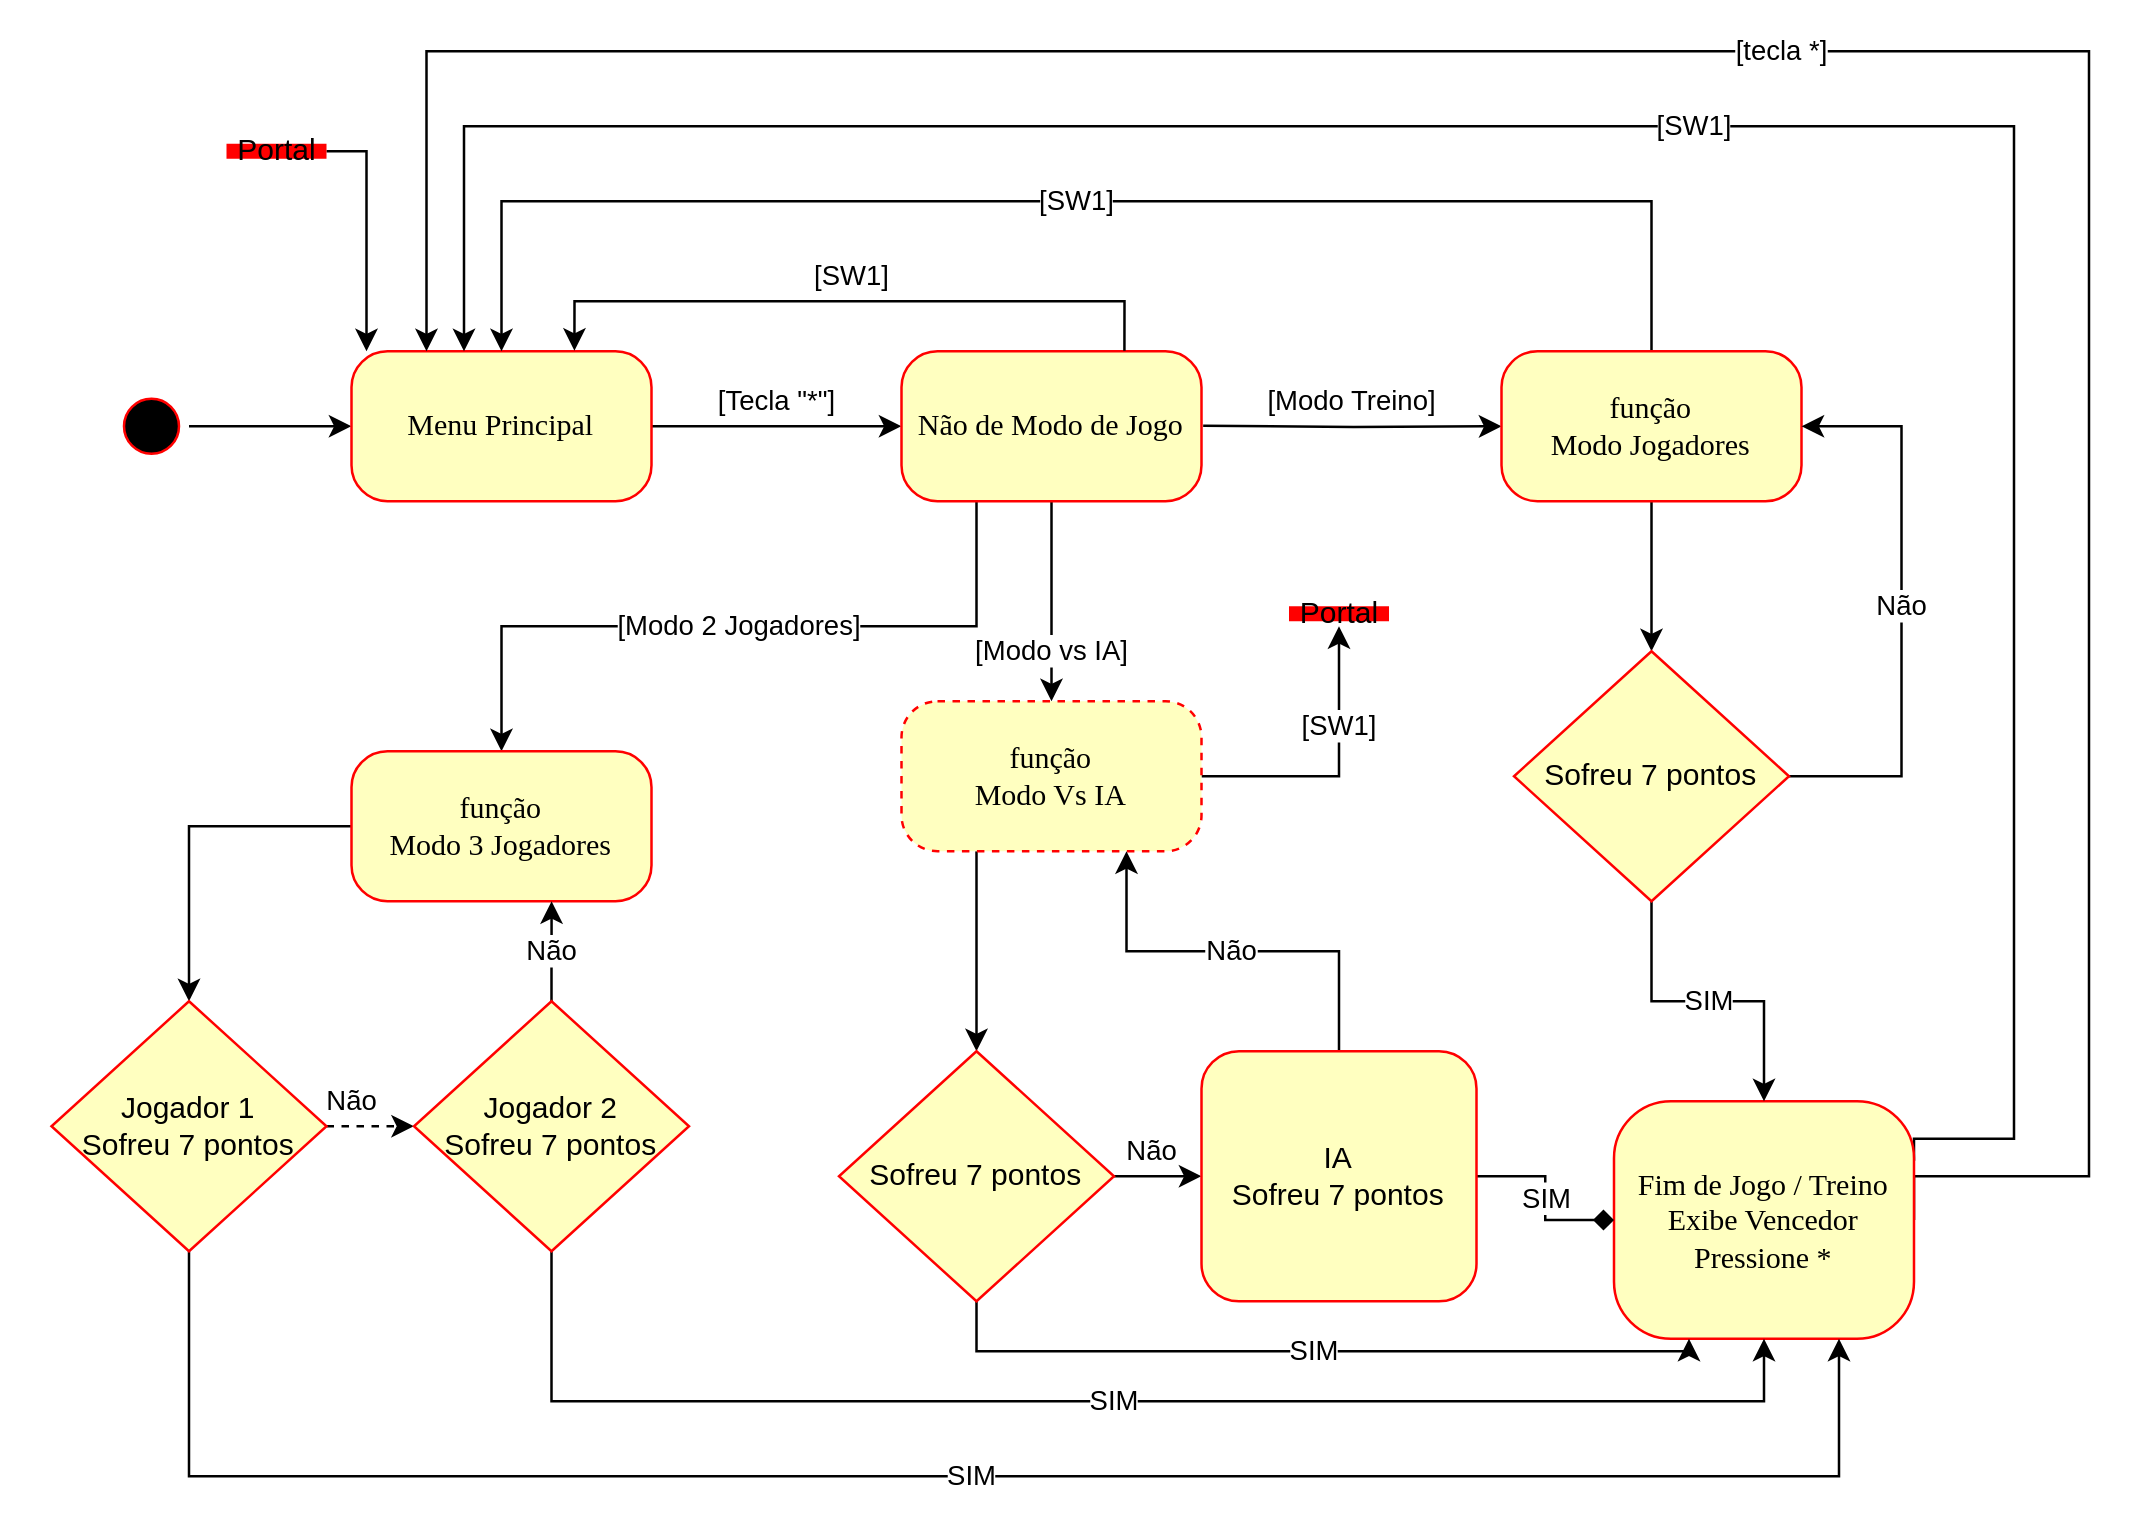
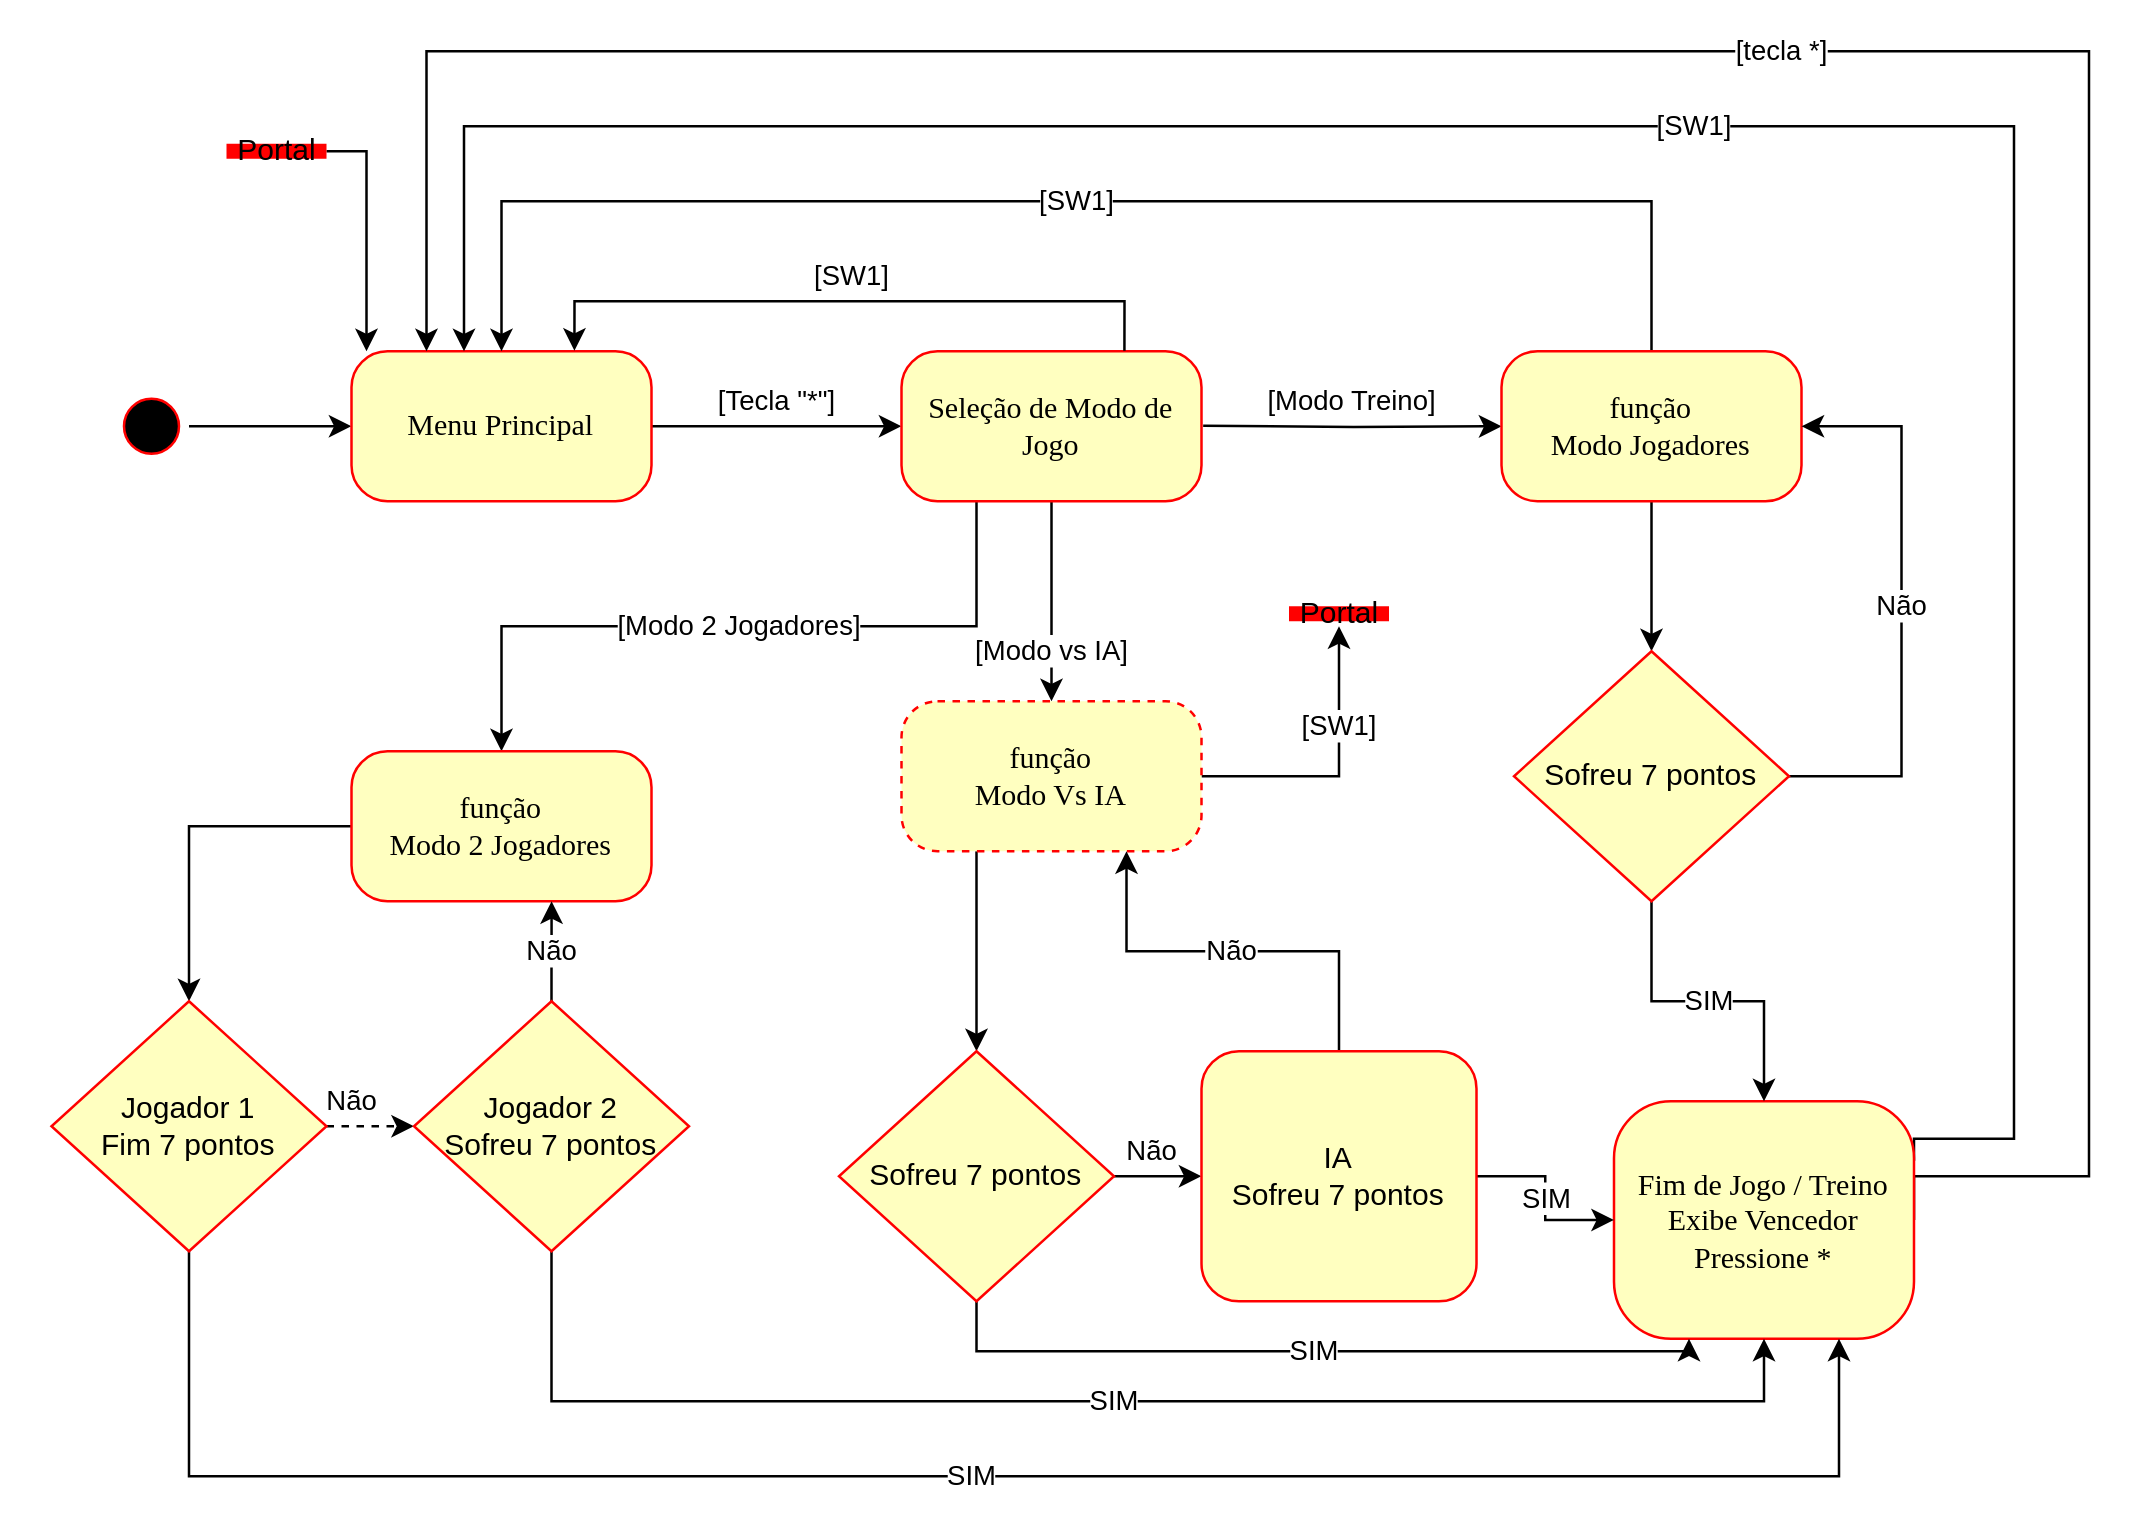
(1051, 426) -> (1051, 426)
(501, 826) -> (501, 826)
(189, 1126) -> (189, 1126)
(1593, 1220) -> (1594, 1220)
